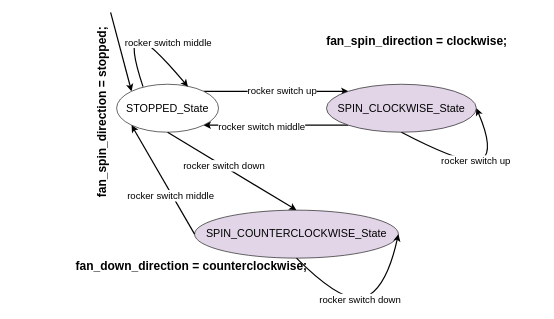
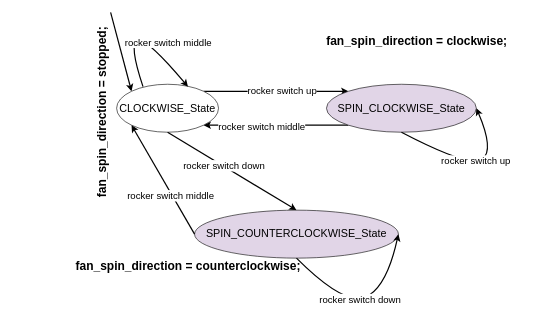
(168, 108) -> (168, 108)
(146, 264) -> (145, 264)
